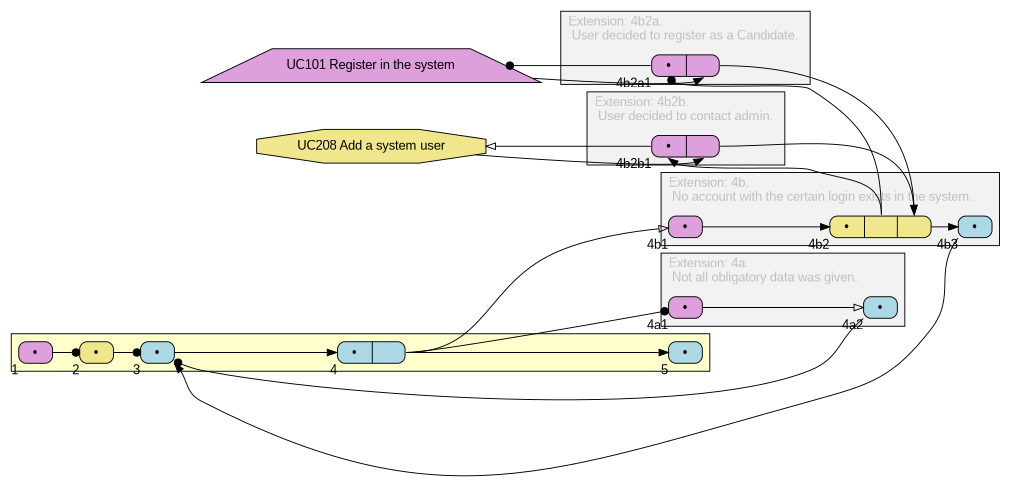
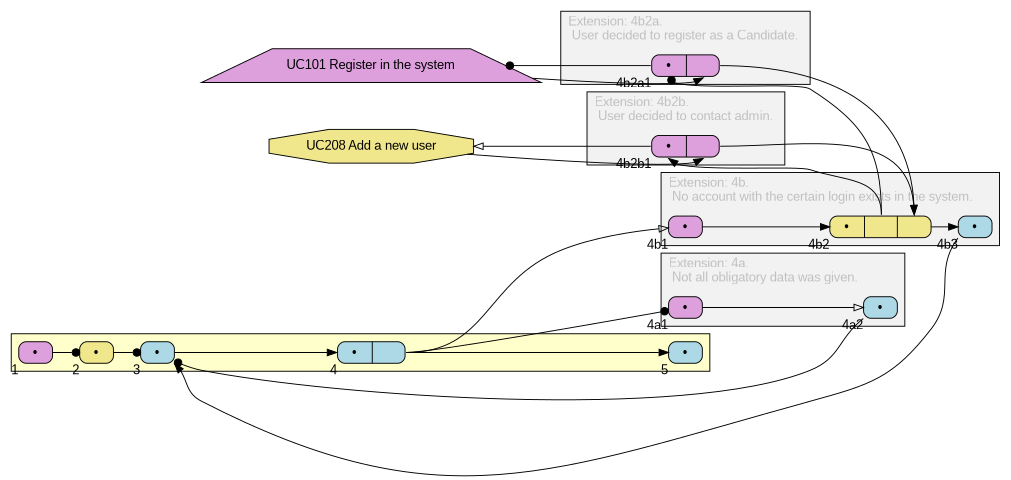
(371, 146) -> (371, 146)
